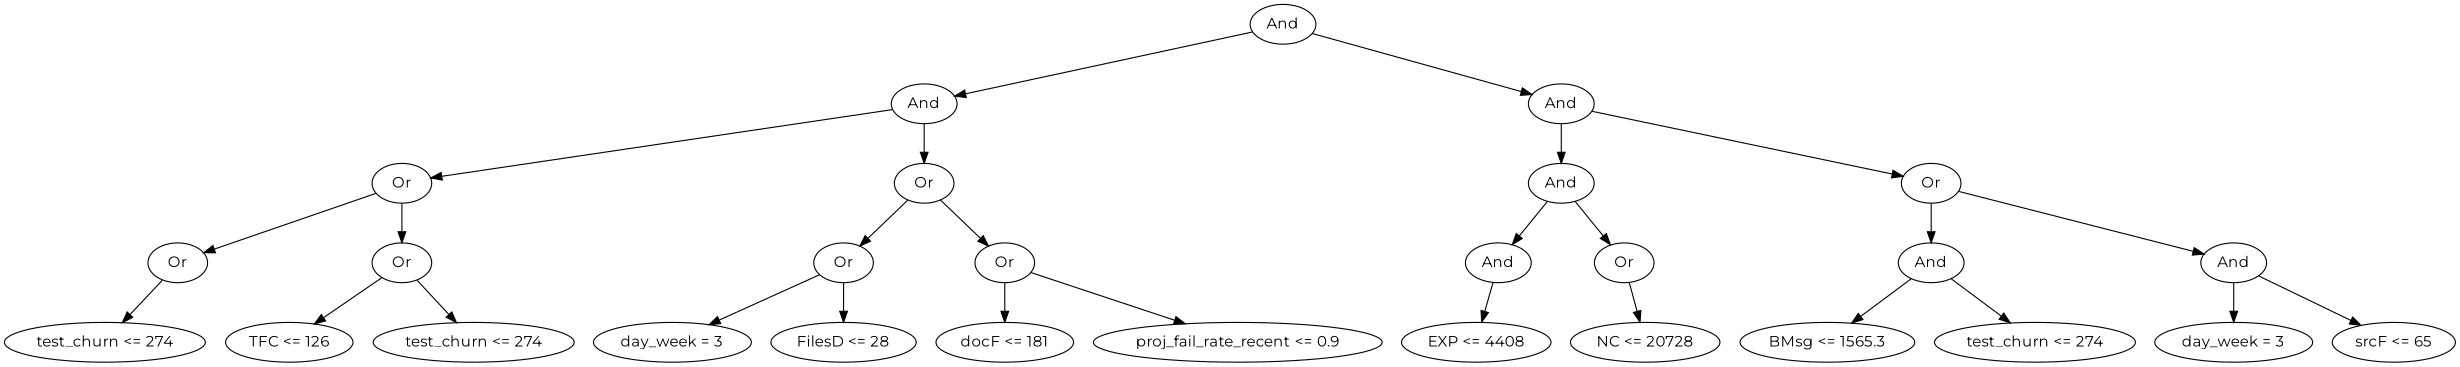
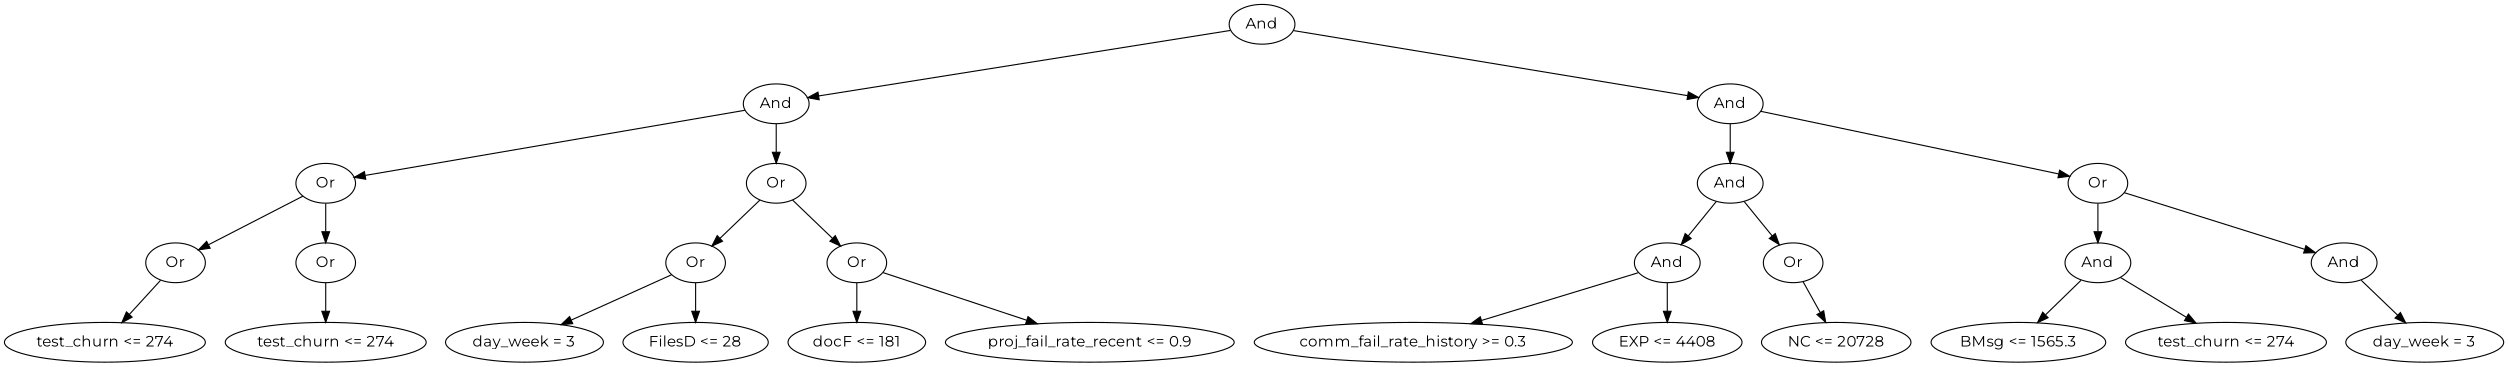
(289, 342) -> none
none -> (1413, 342)
(2394, 342) -> none
